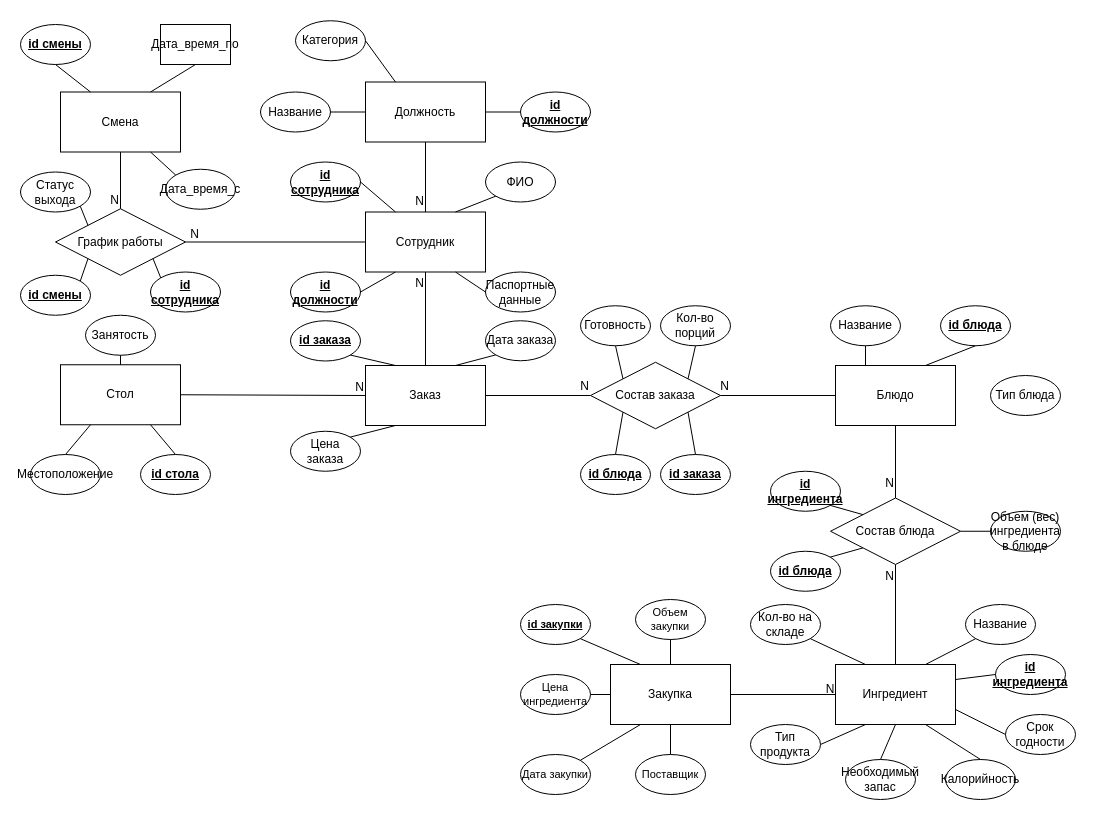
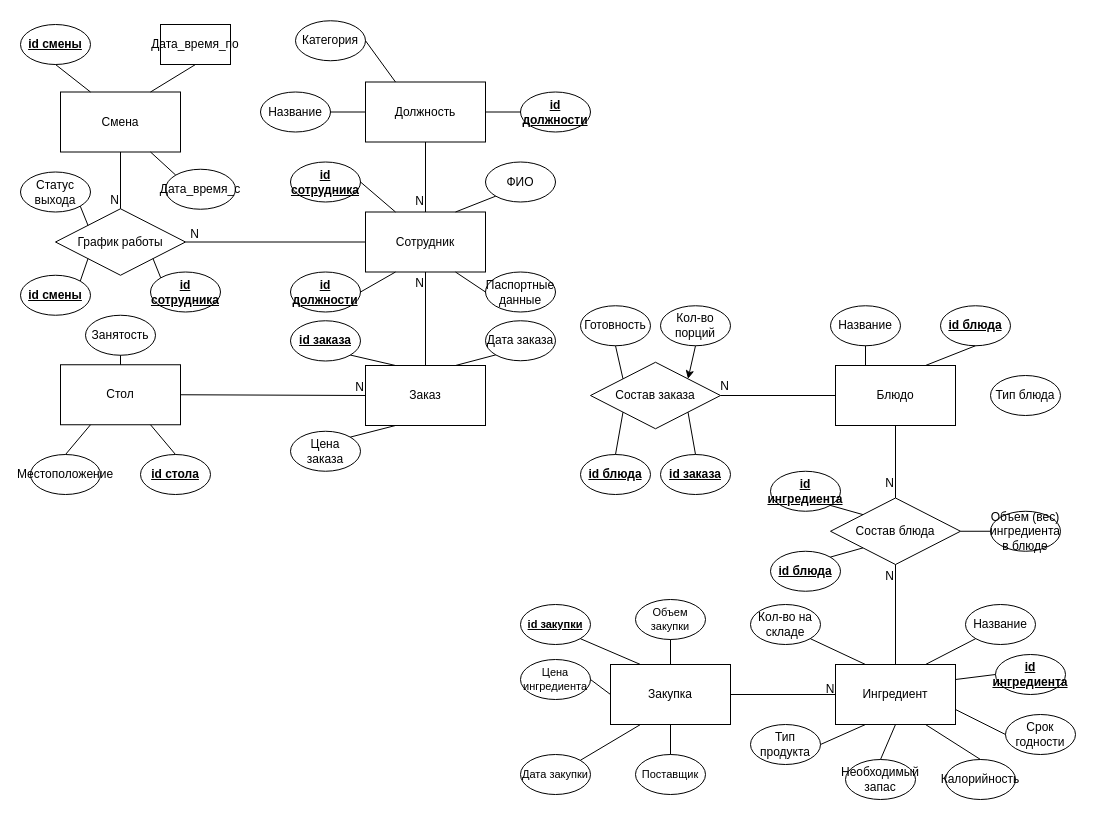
(689, 373) -> (690, 371)
(539, 396) -> none
(556, 695) -> (556, 680)
